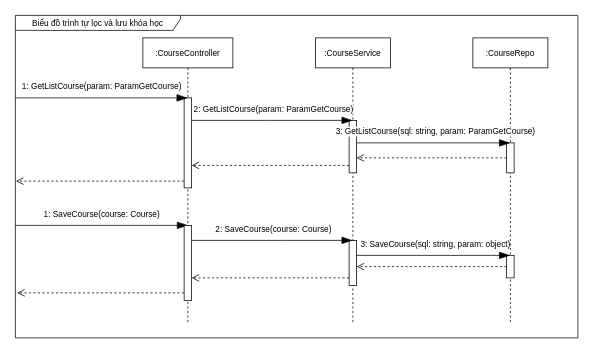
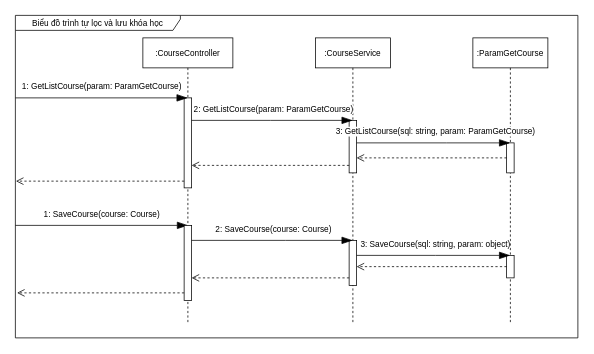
(510, 53) -> (510, 53)
